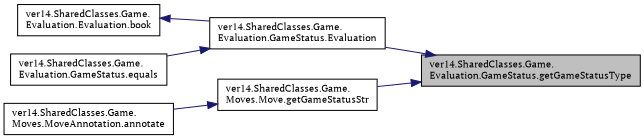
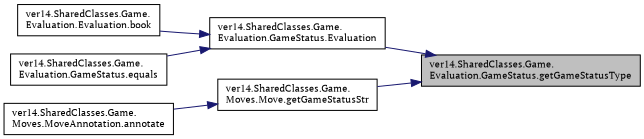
(190, 20) -> (180, 33)
